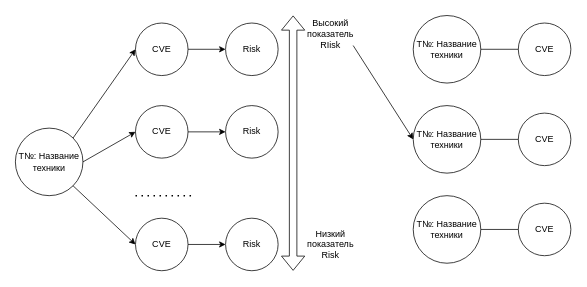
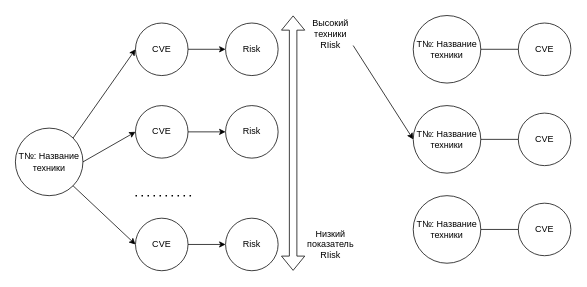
(330, 34) -> (330, 34)
(330, 244) -> (330, 244)
